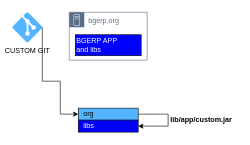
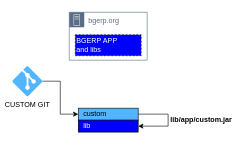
(27, 27) -> (27, 81)
(108, 45) -> (108, 45)
(86, 114) -> (92, 114)
(86, 126) -> (84, 126)
